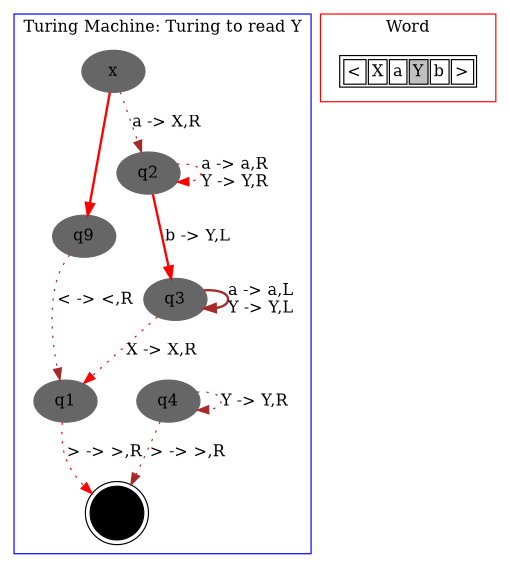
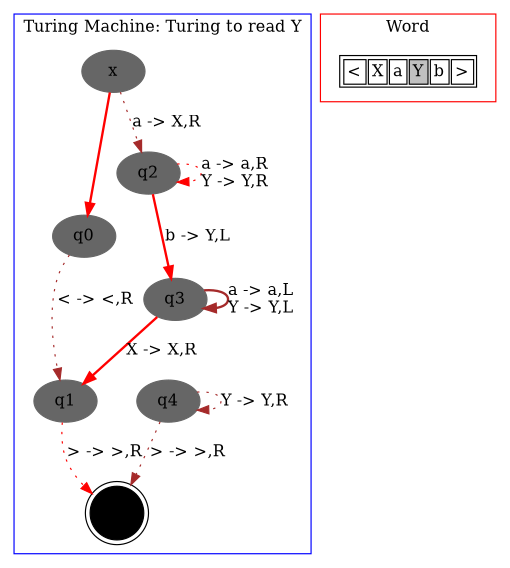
(84, 236) -> (84, 236)
(125, 346) -> (125, 346)
